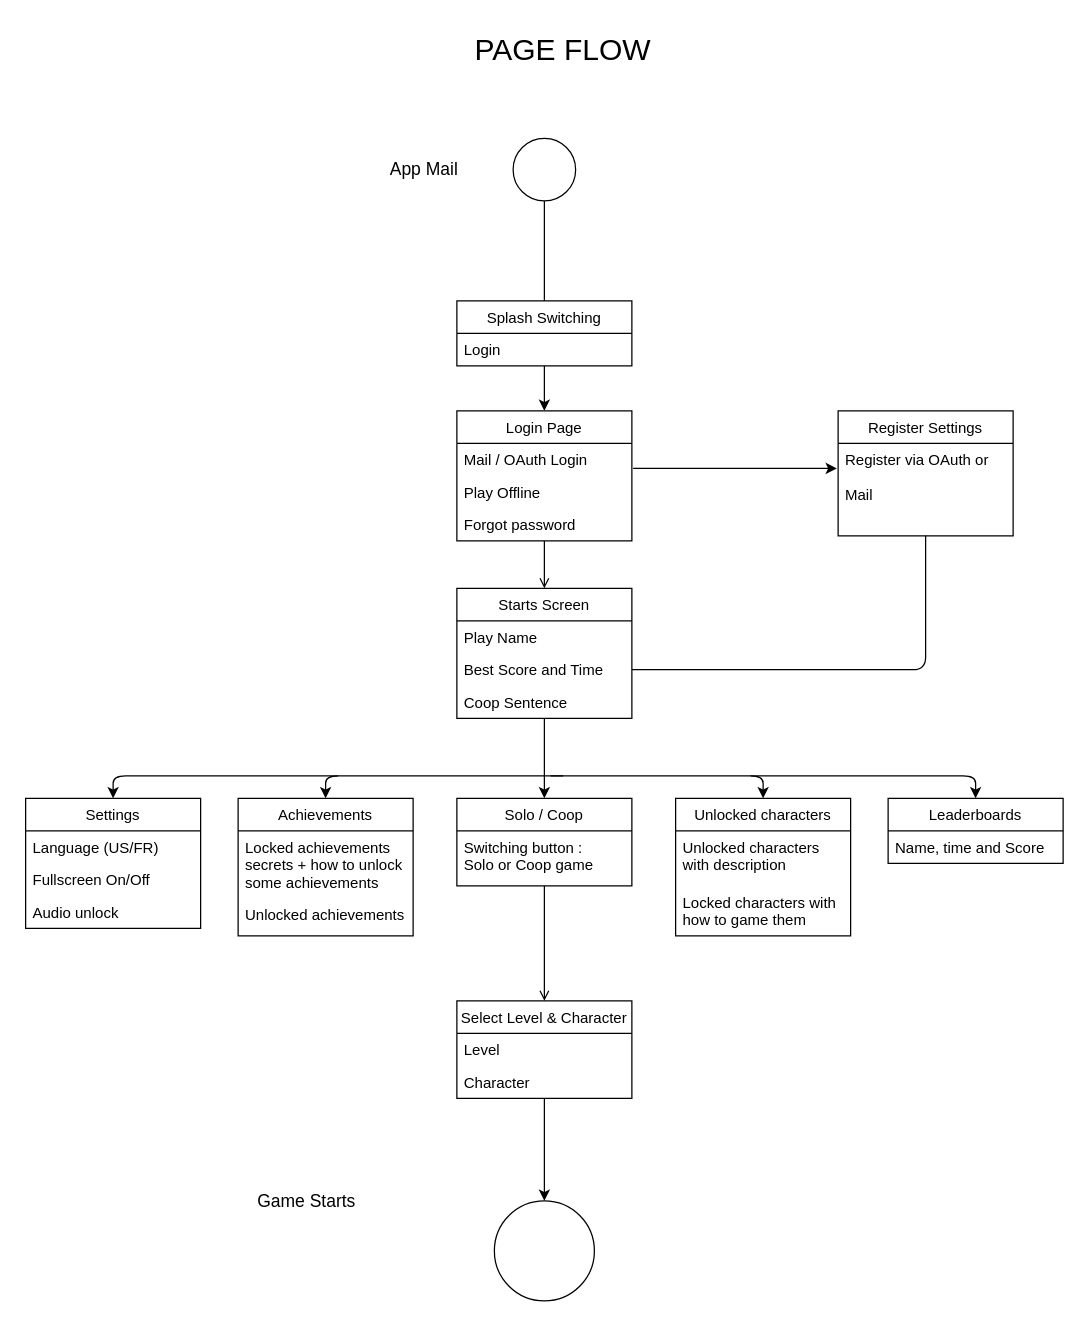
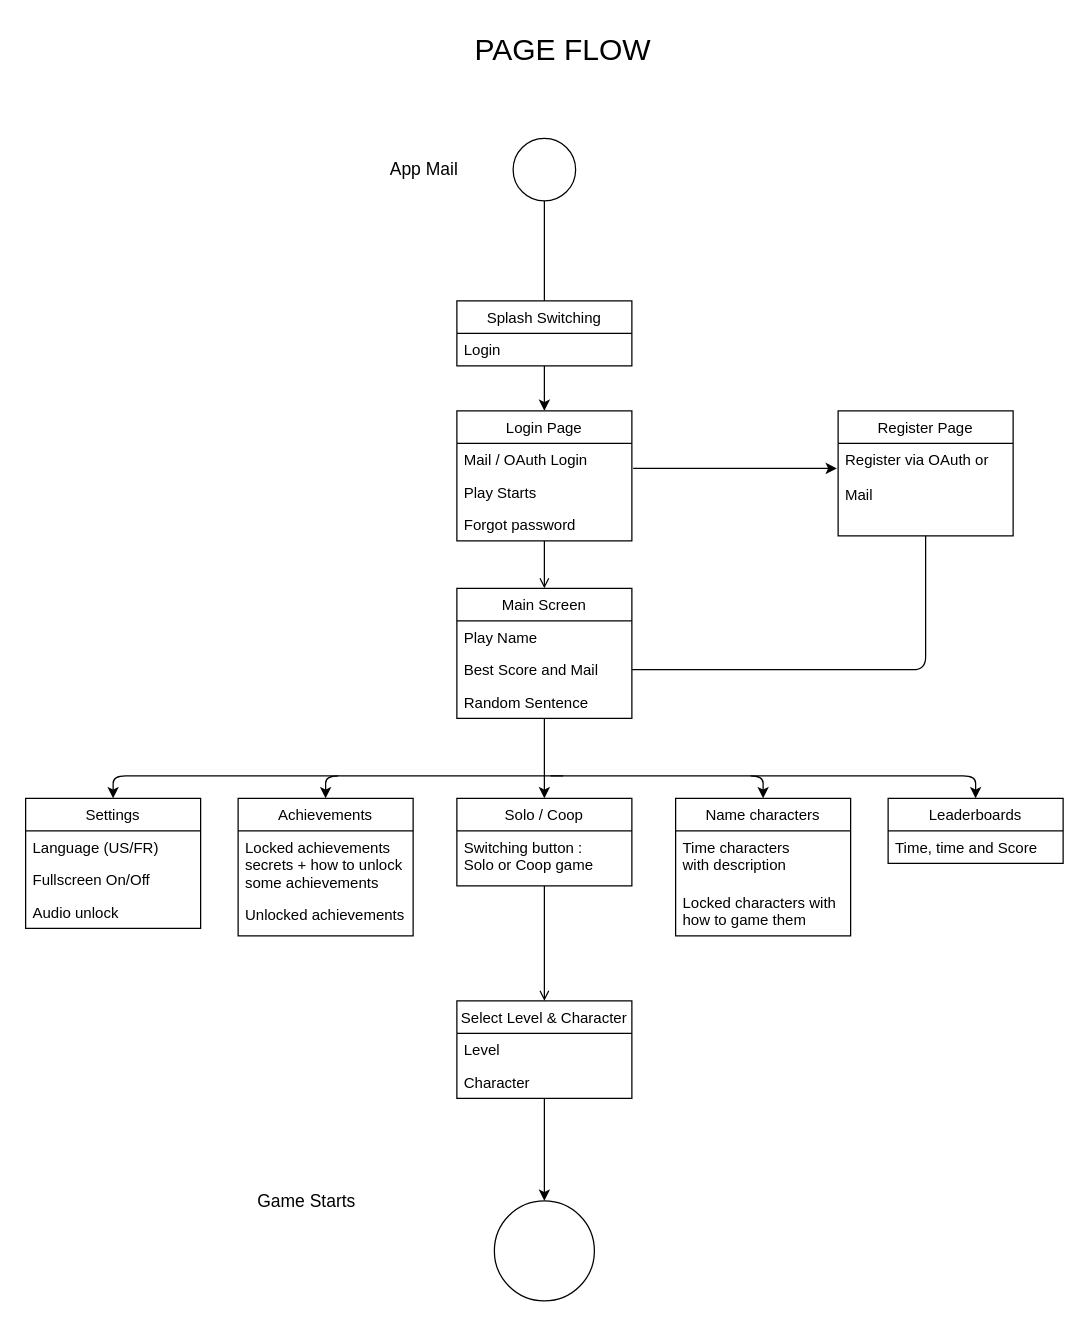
(925, 427) -> (925, 427)
(506, 493) -> (506, 493)
(544, 605) -> (544, 605)
(536, 670) -> (534, 670)
(516, 703) -> (525, 703)
(763, 815) -> (763, 815)
(758, 848) -> (742, 848)
(969, 848) -> (967, 848)
